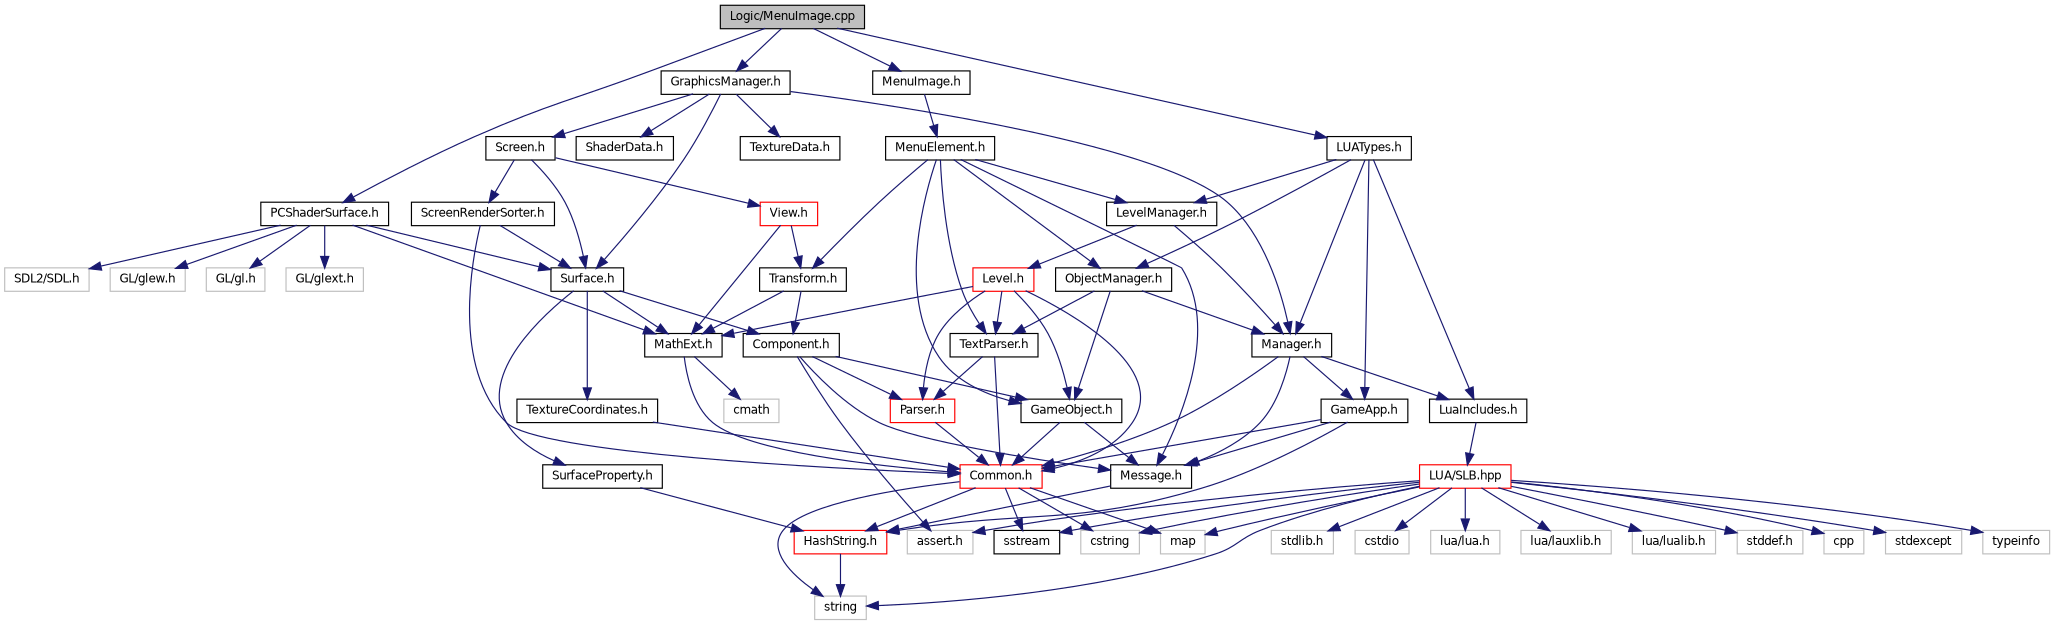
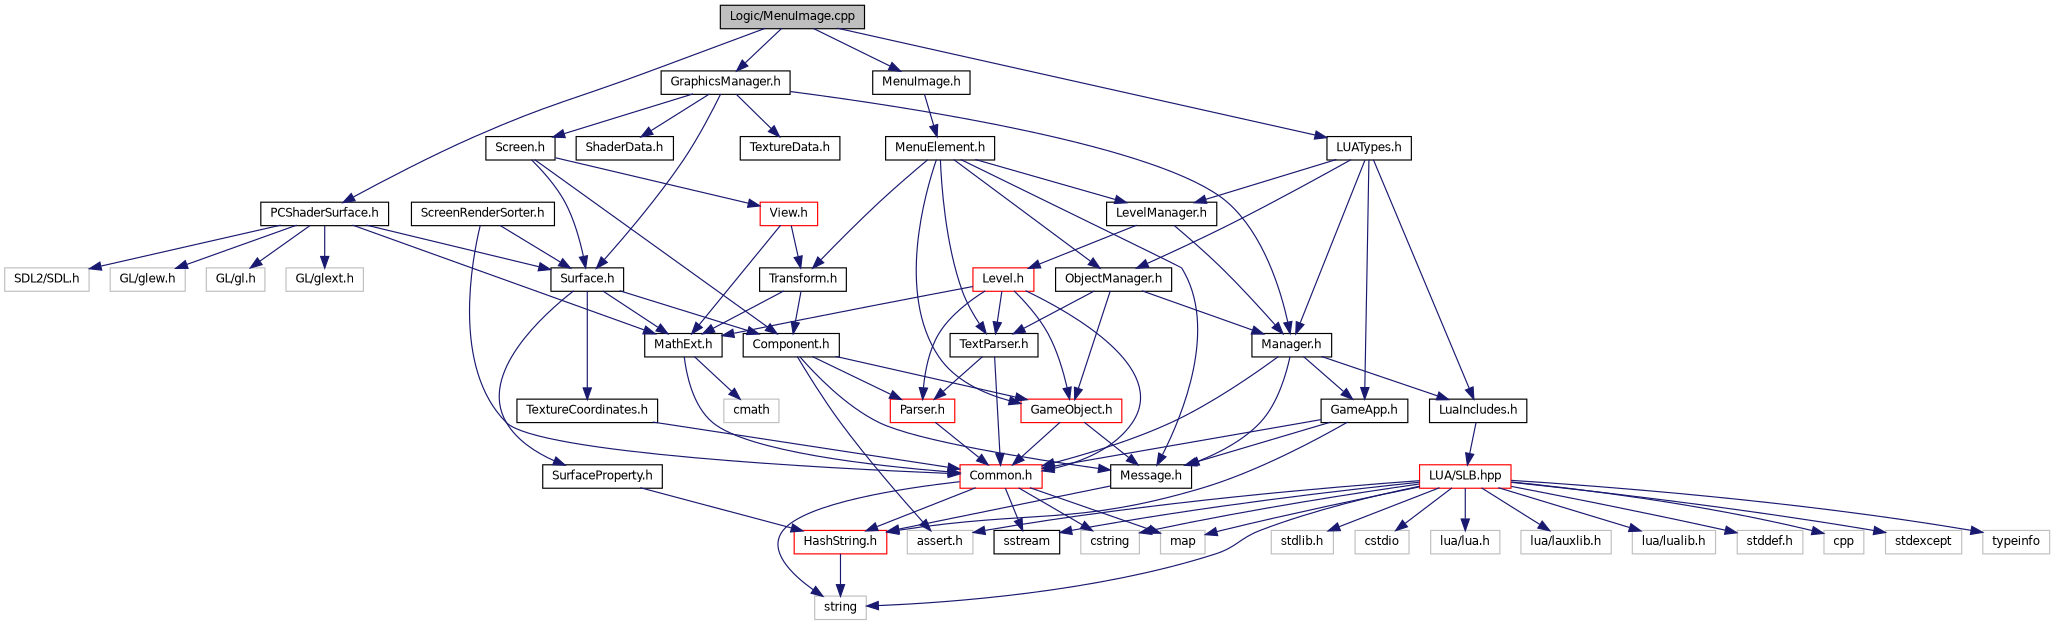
(505, 176) -> (651, 243)
(1071, 411) -> (1071, 411)
